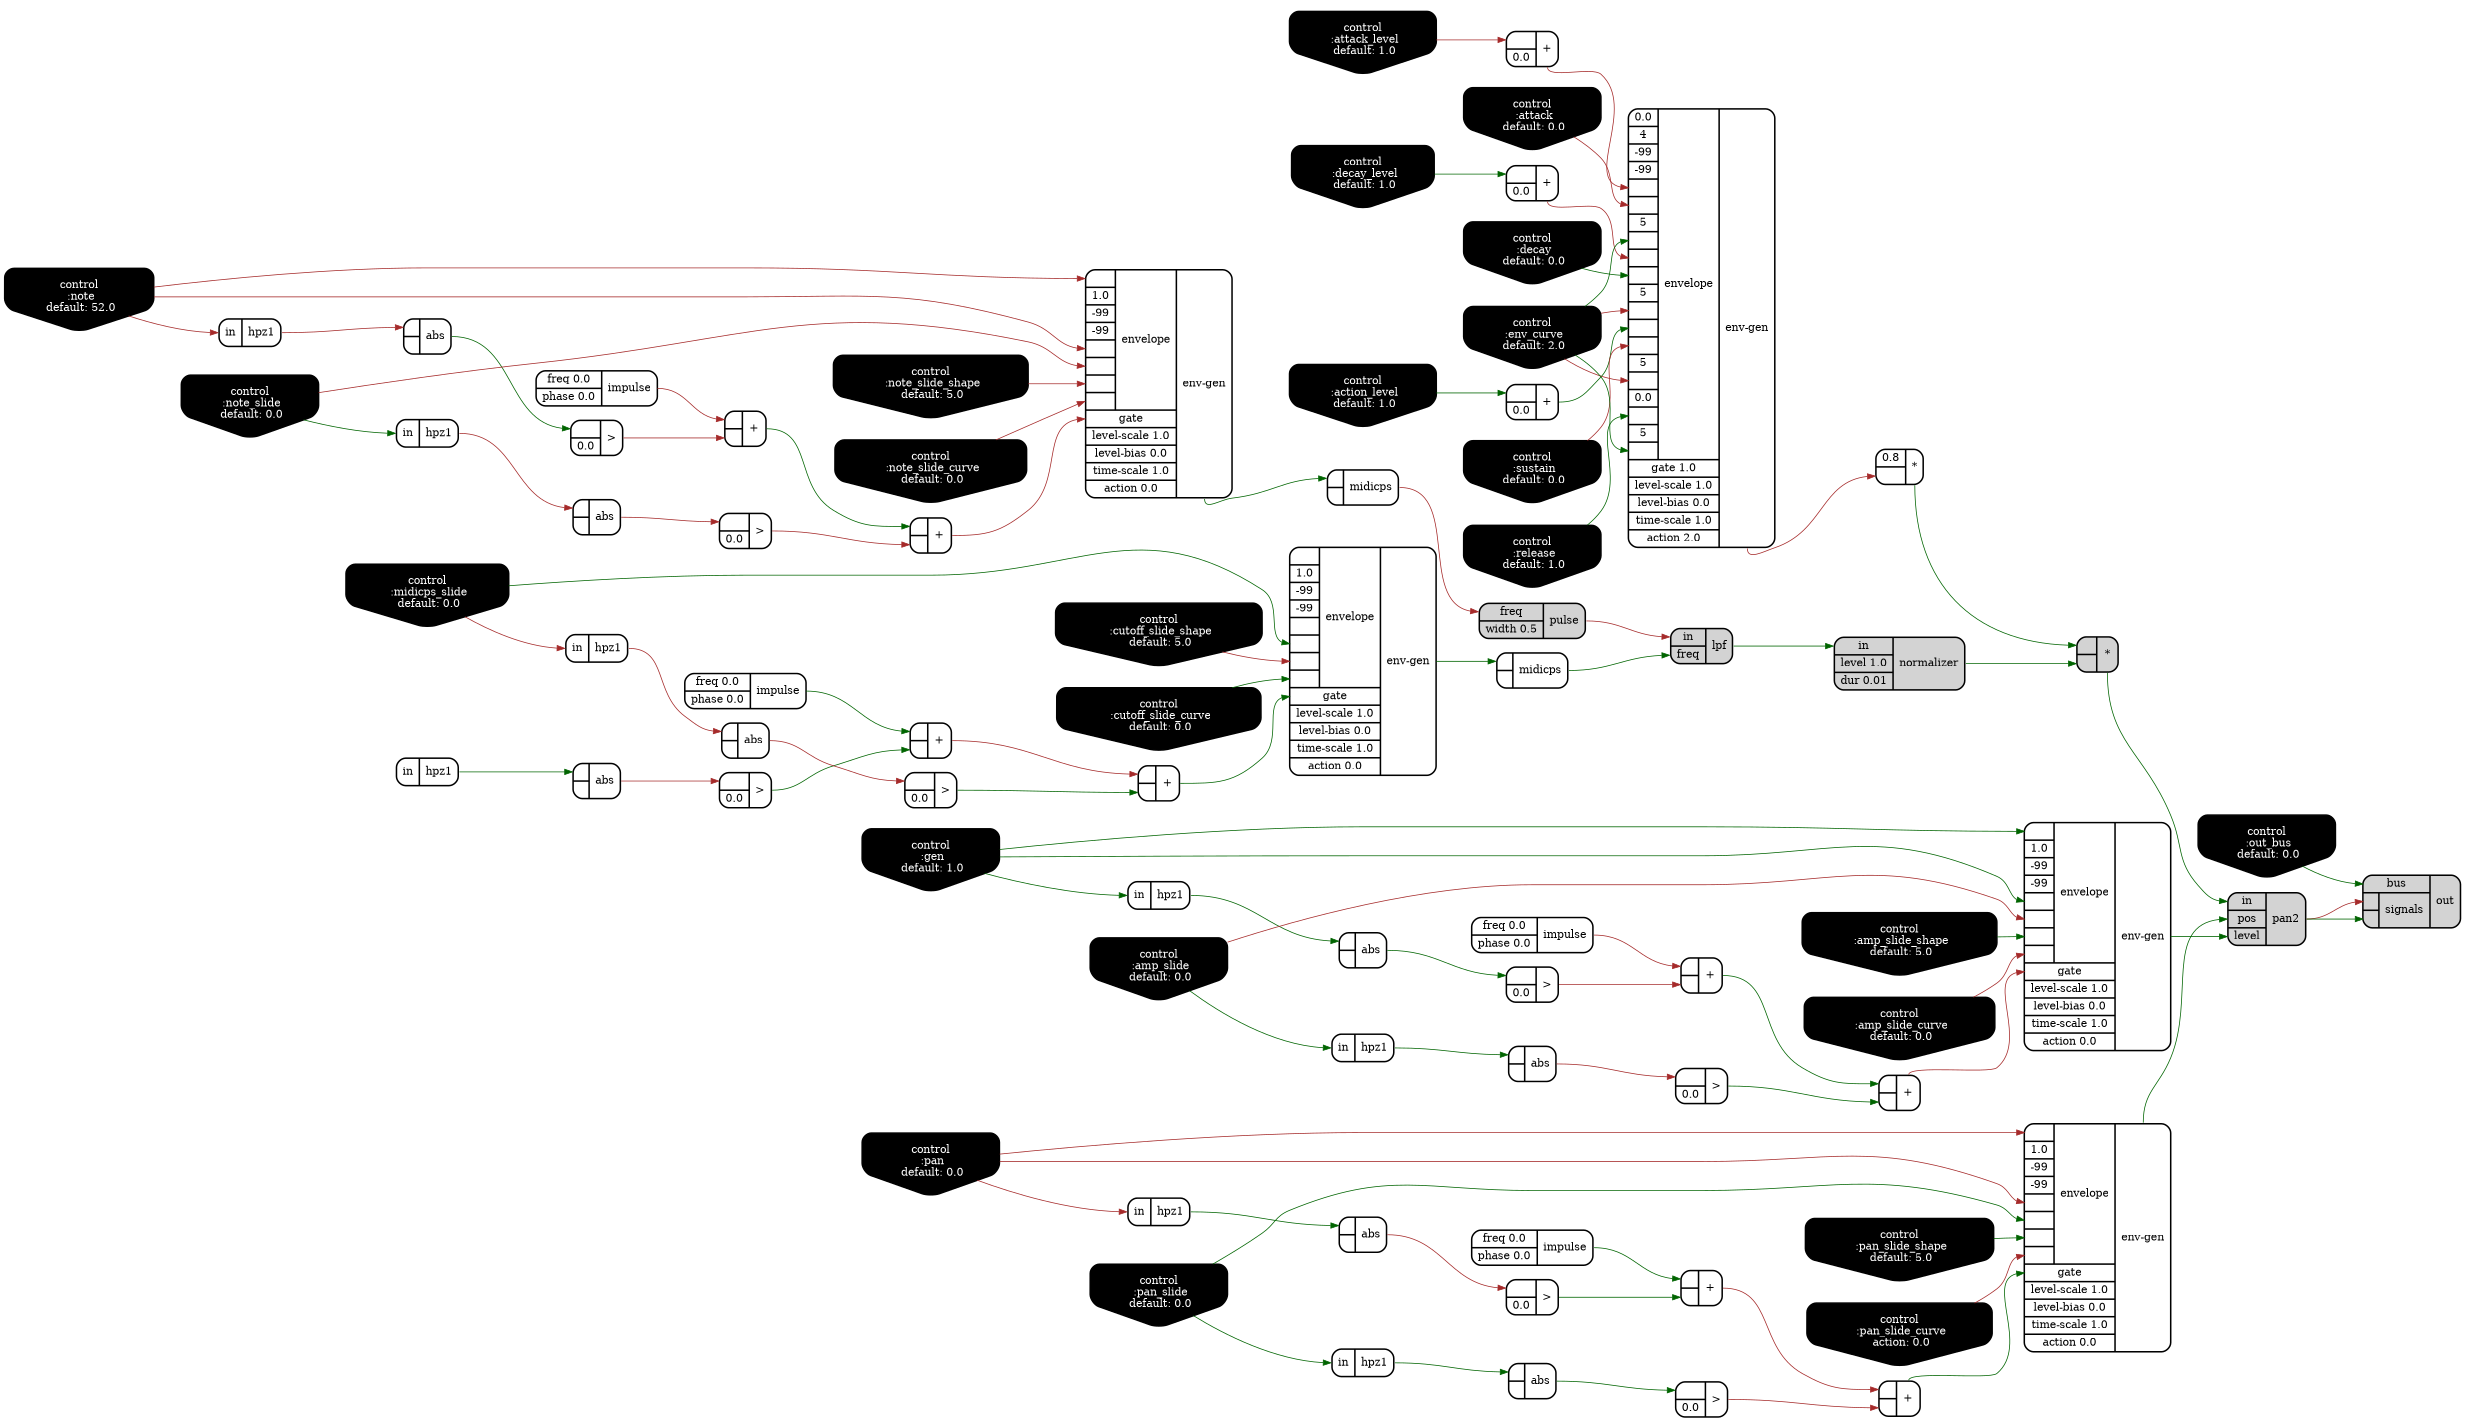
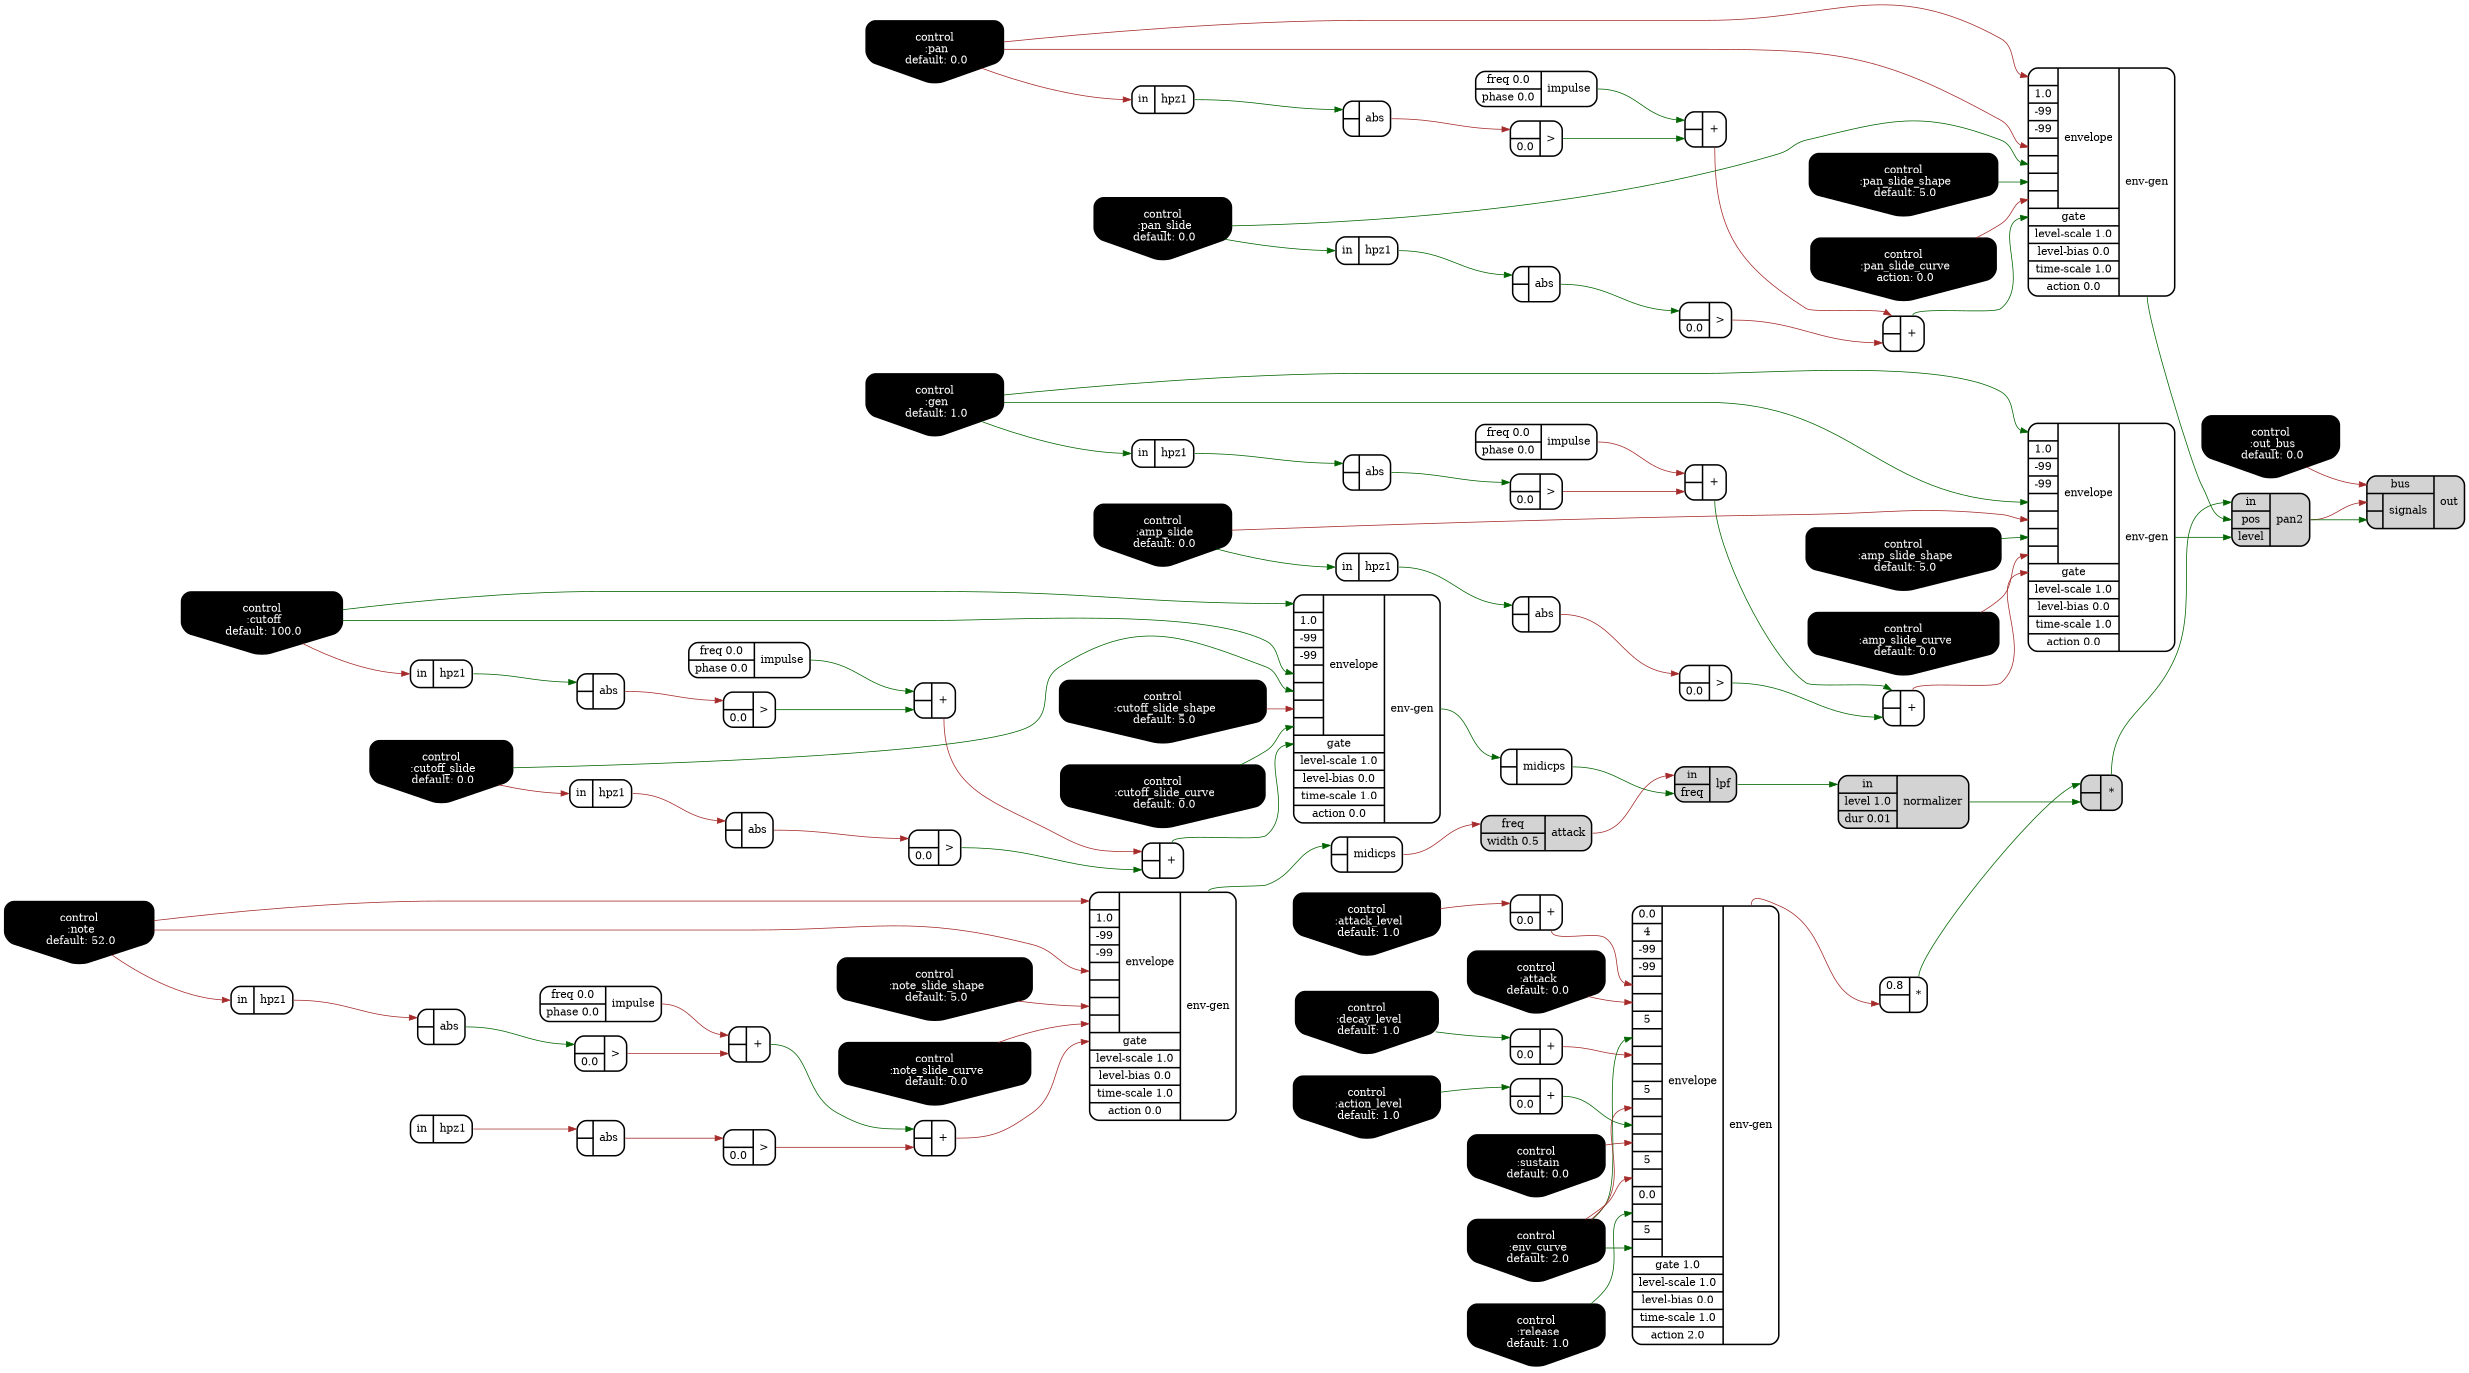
(1532, 250) -> none
(250, 404) -> none
(427, 593) -> (441, 769)
none -> (262, 620)
(1564, 621) -> (1568, 833)
(2328, 877) -> (2332, 478)
